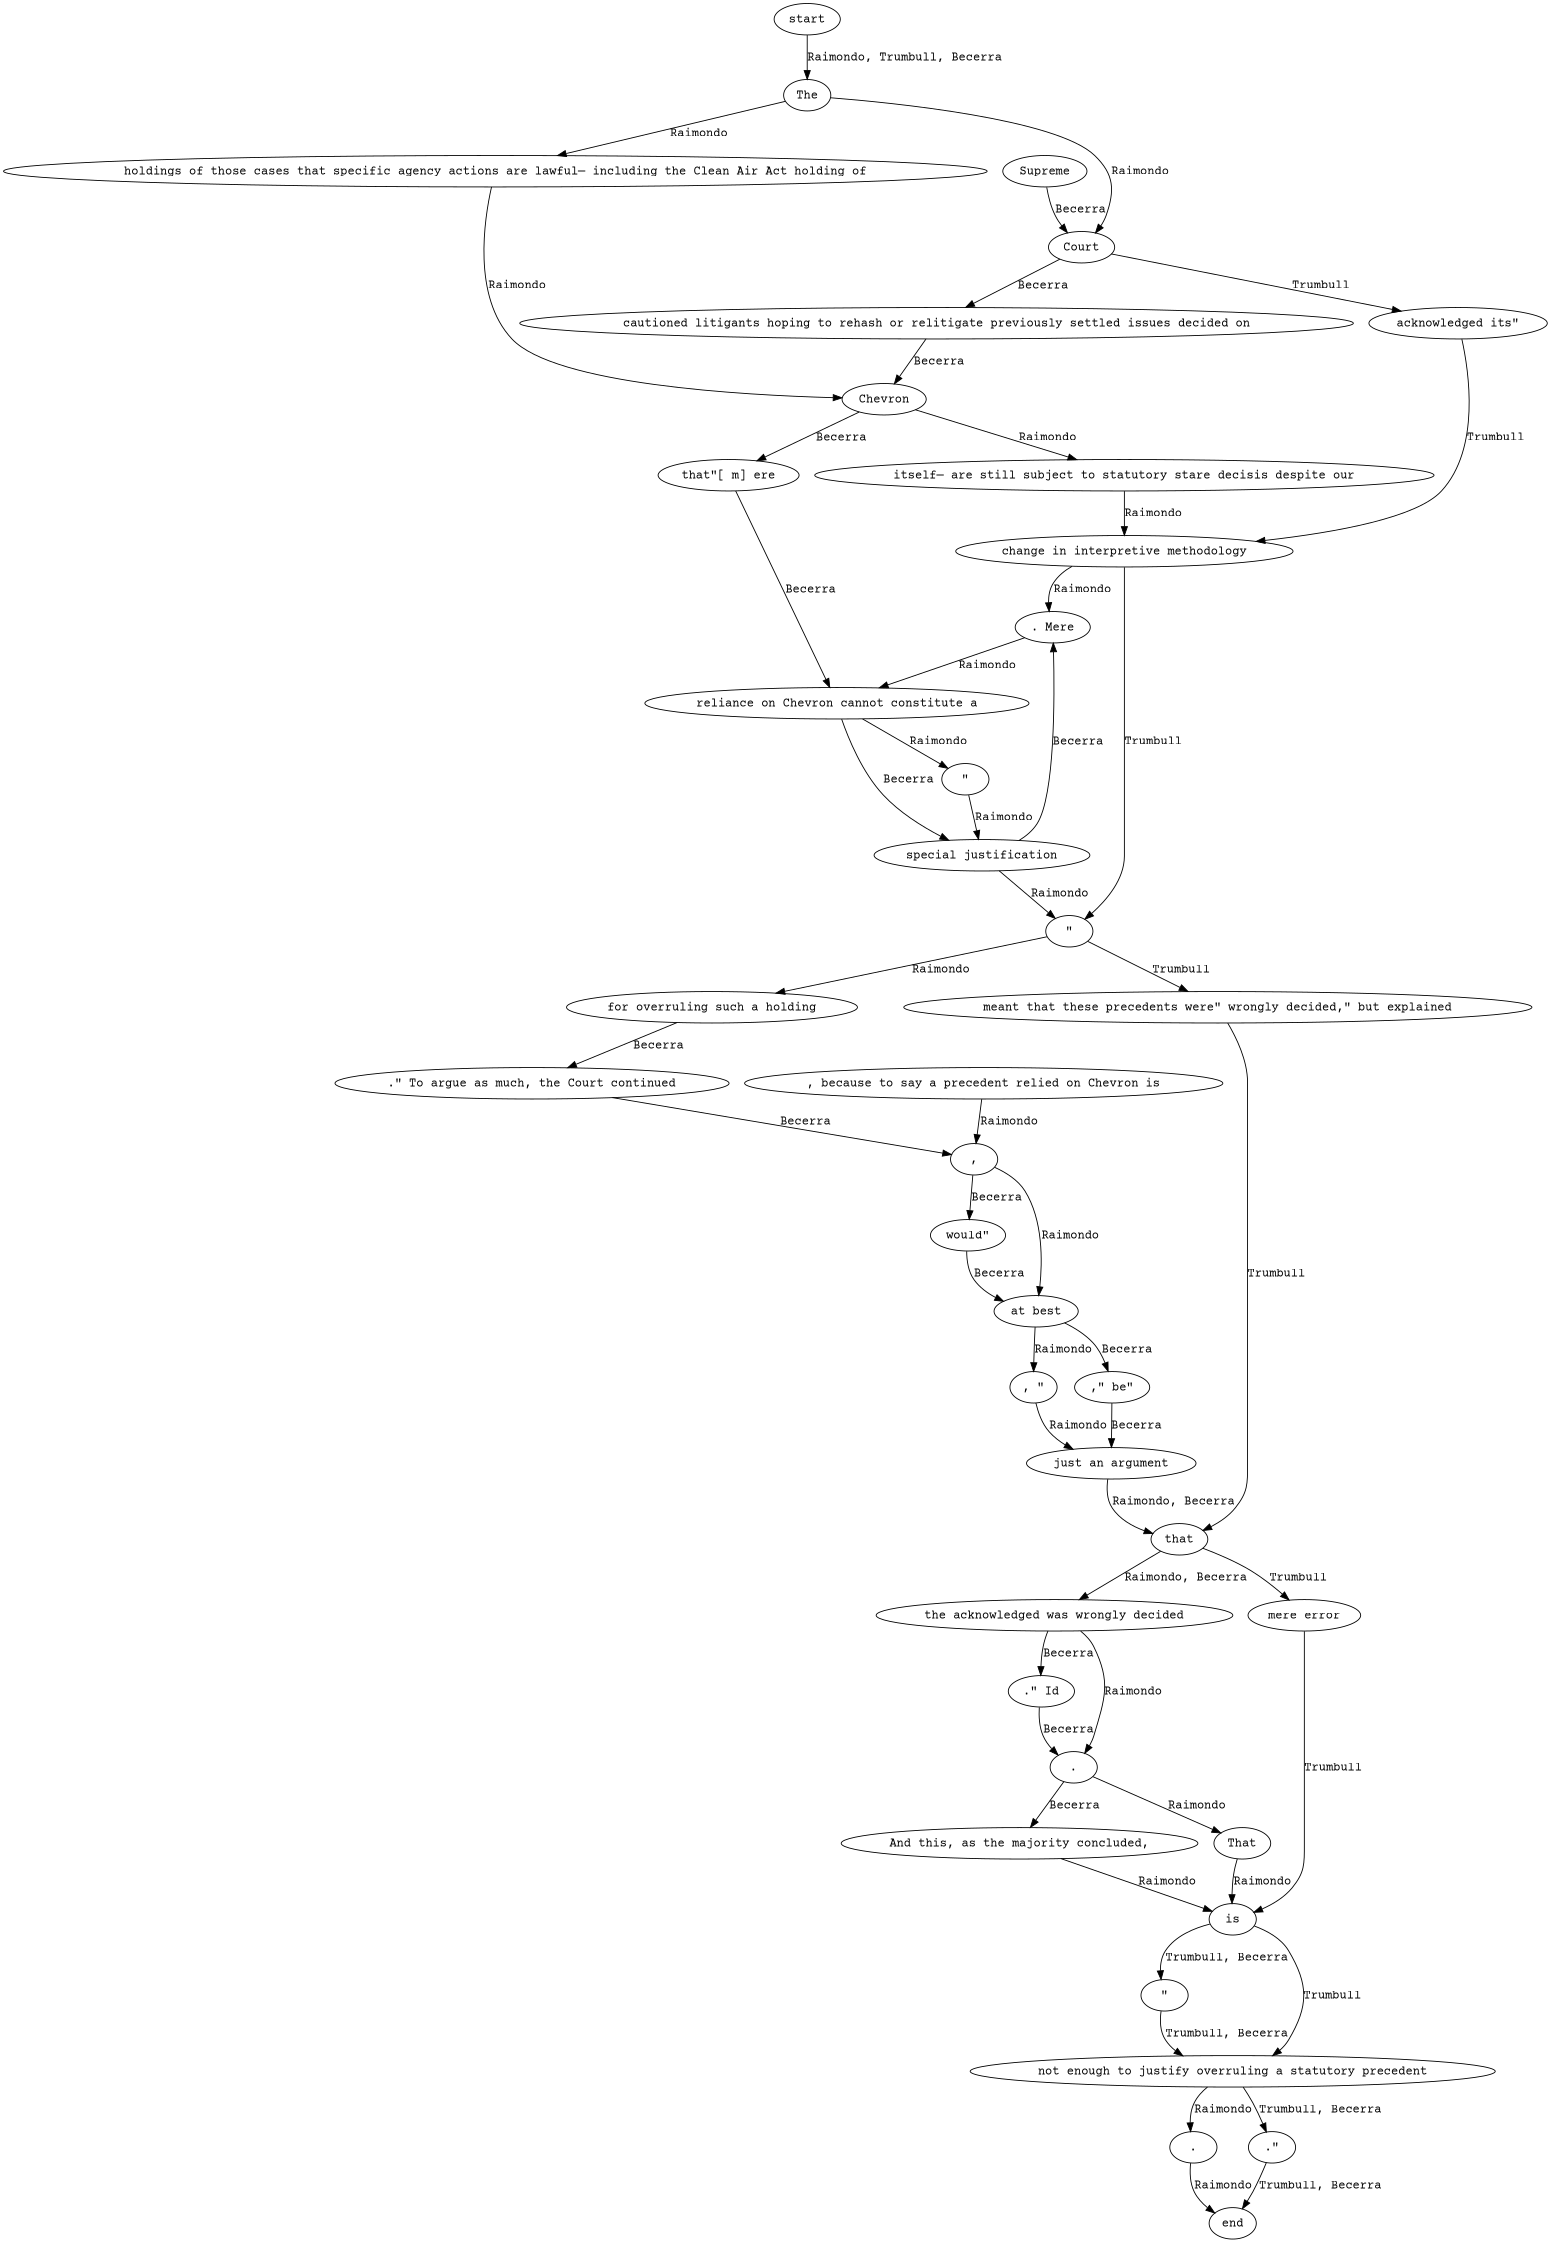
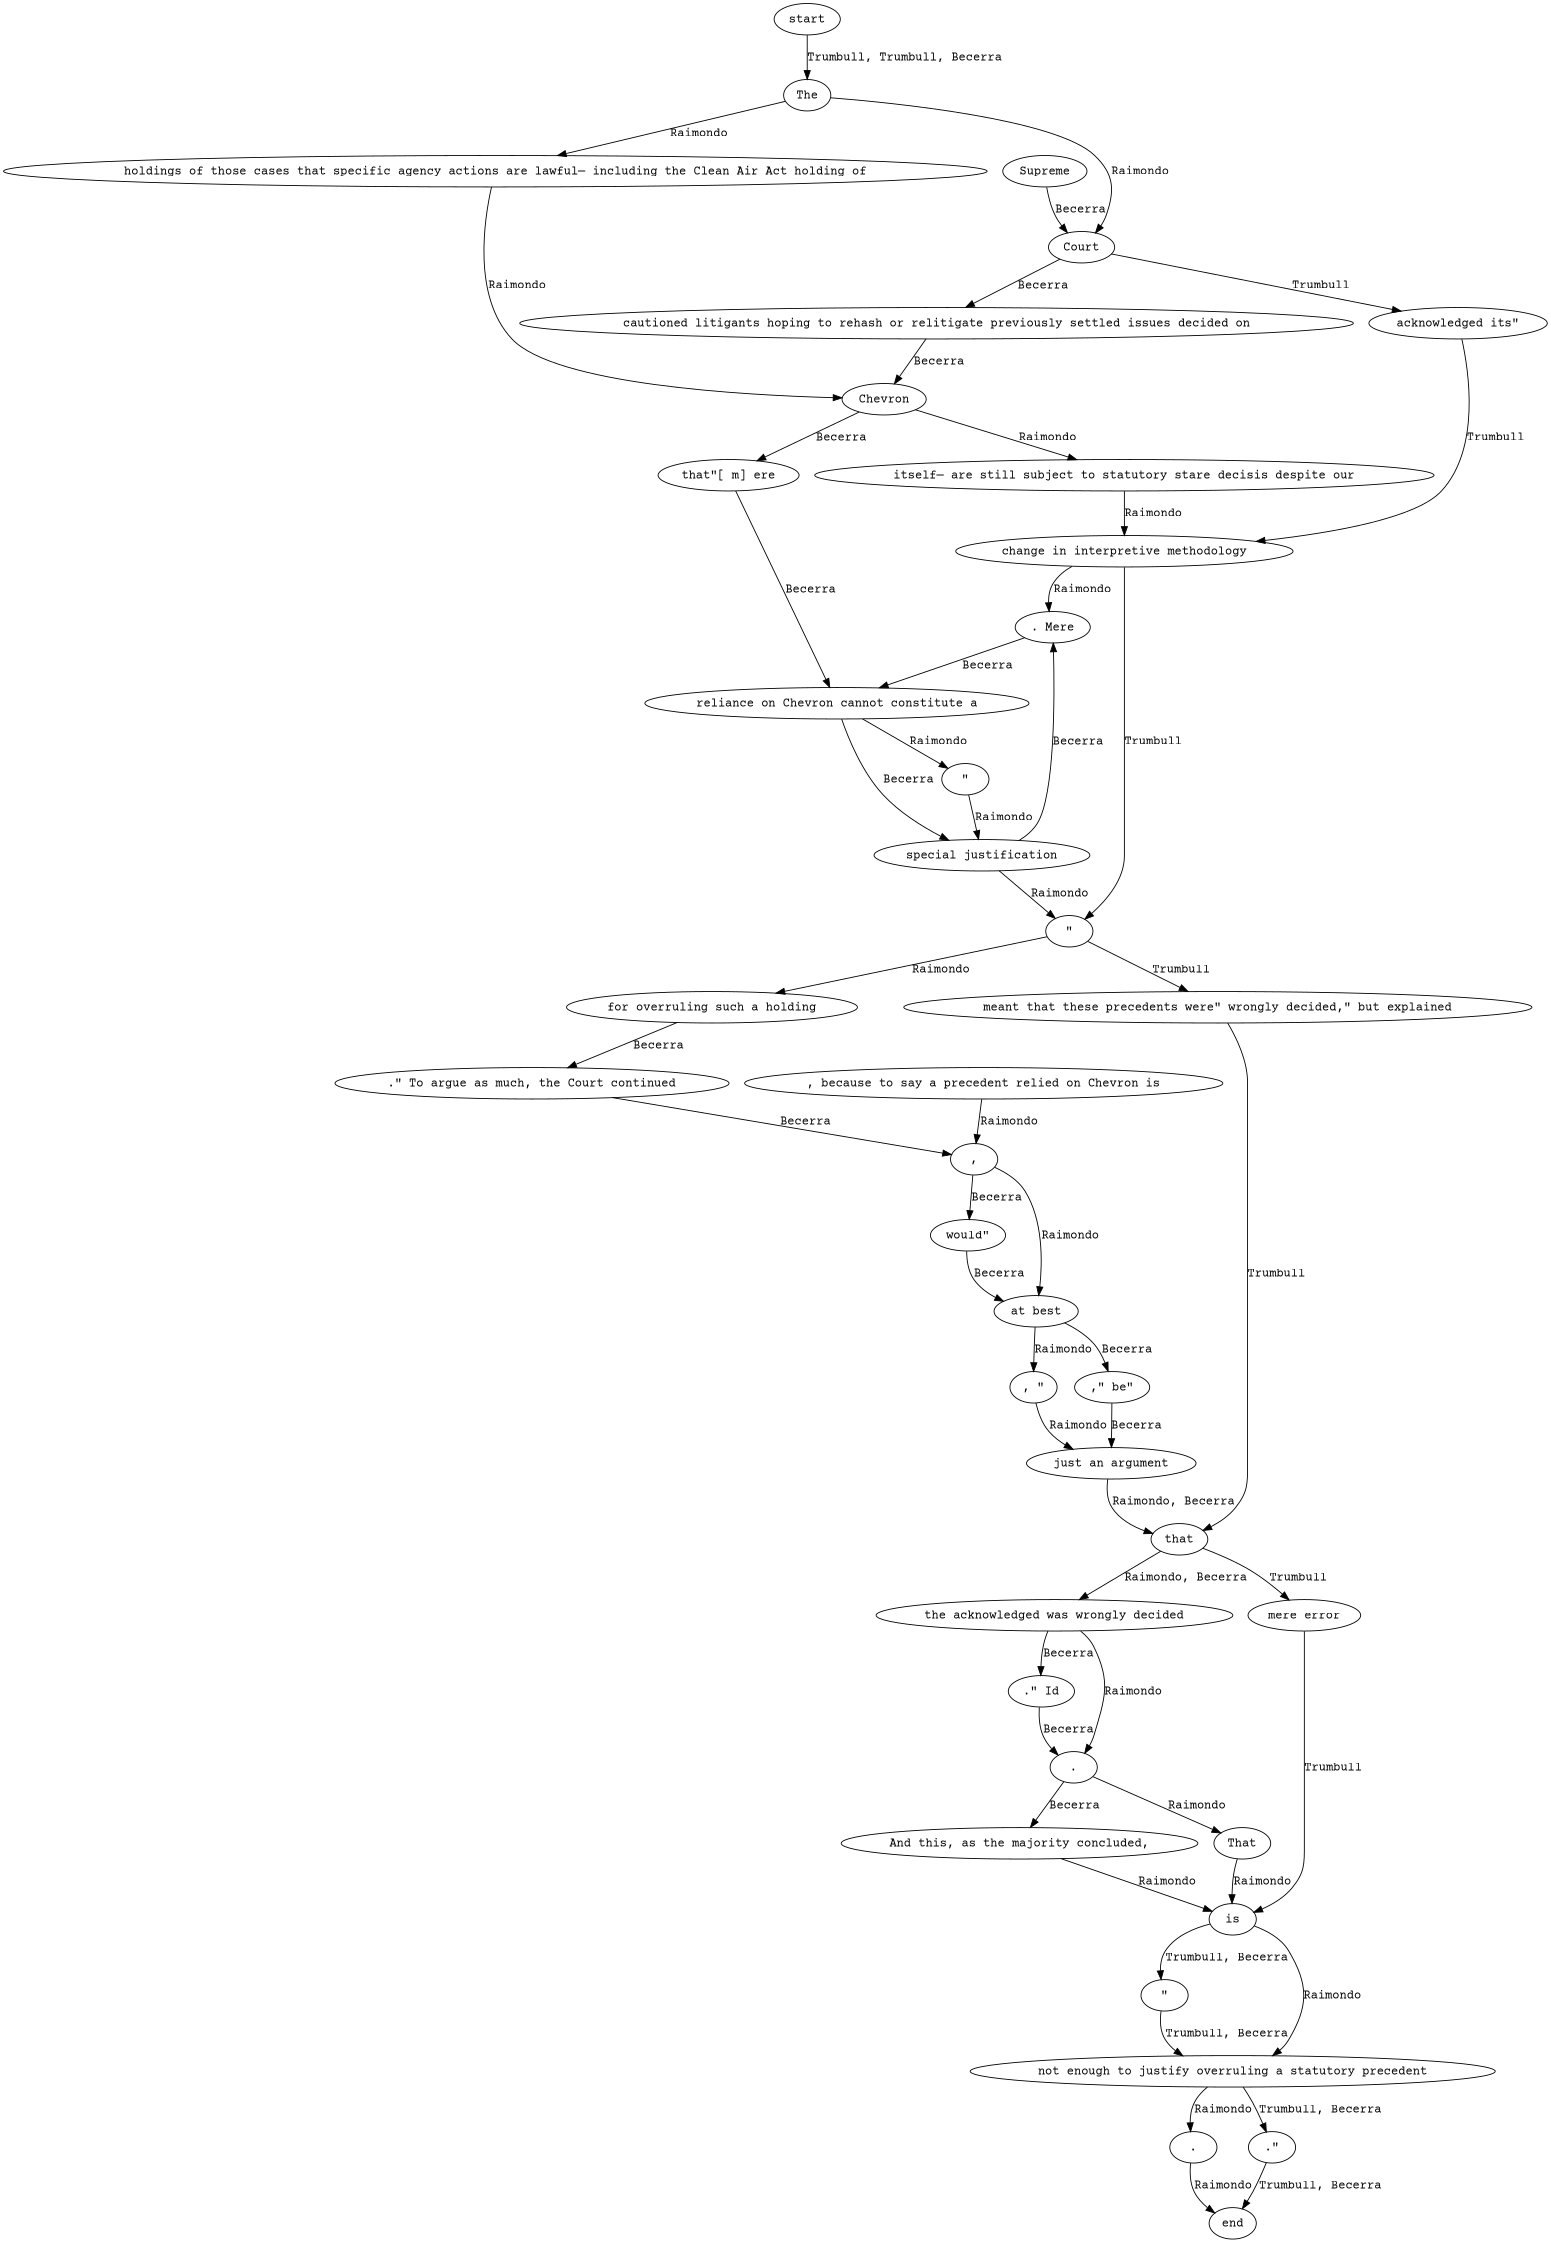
(905, 57) -> (905, 57)
(988, 665) -> (988, 665)
(1333, 1995) -> (1333, 1995)
